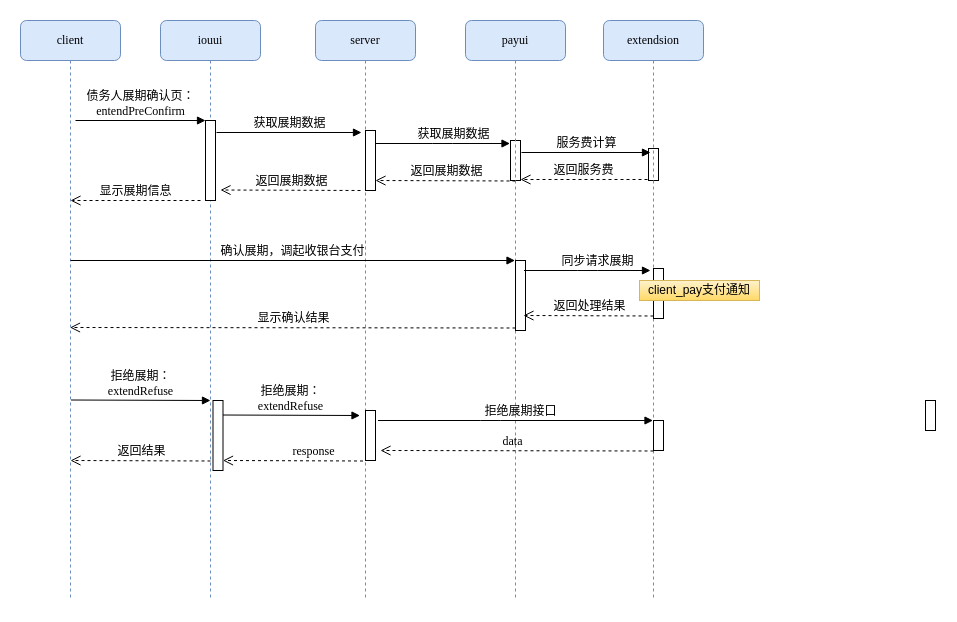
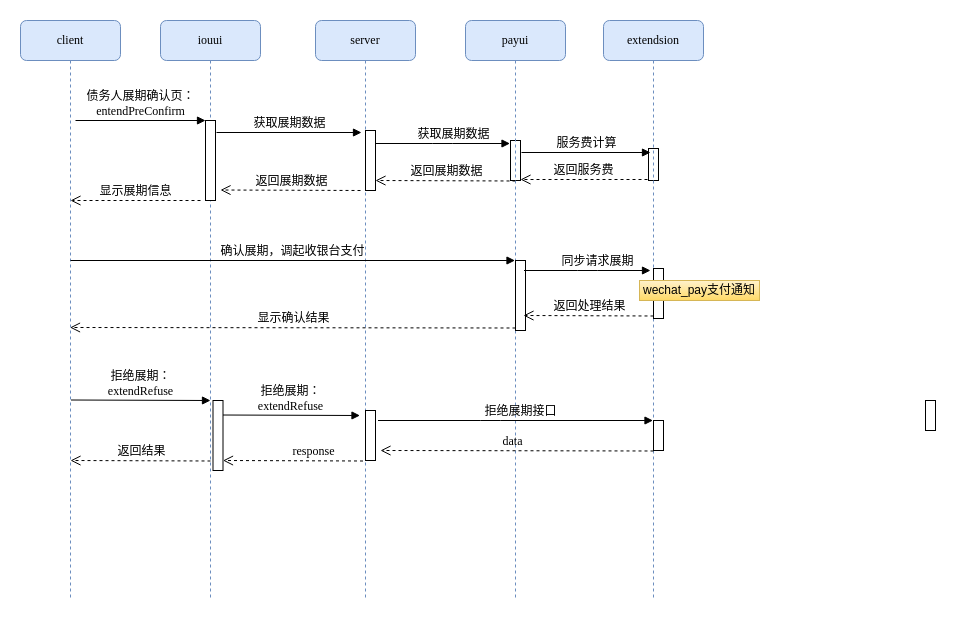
(700, 291) -> (700, 291)
